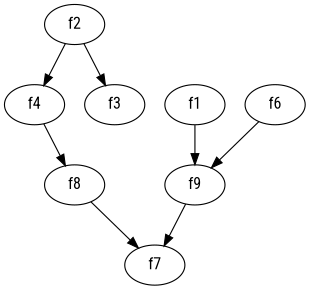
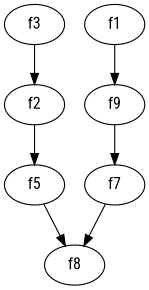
(92, 60) -> (35, 59)
(35, 105) -> (35, 185)
(275, 105) -> none
(111, 221) -> (97, 220)
